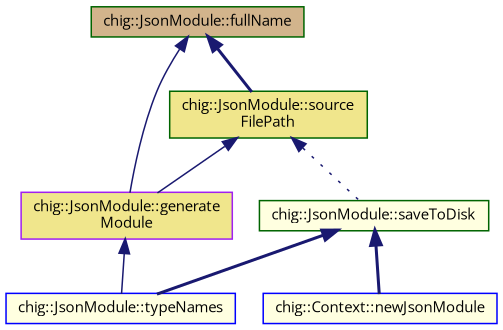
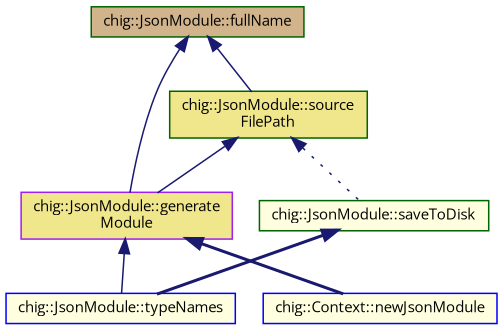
(234, 70) -> (234, 70)
(378, 270) -> (272, 269)
